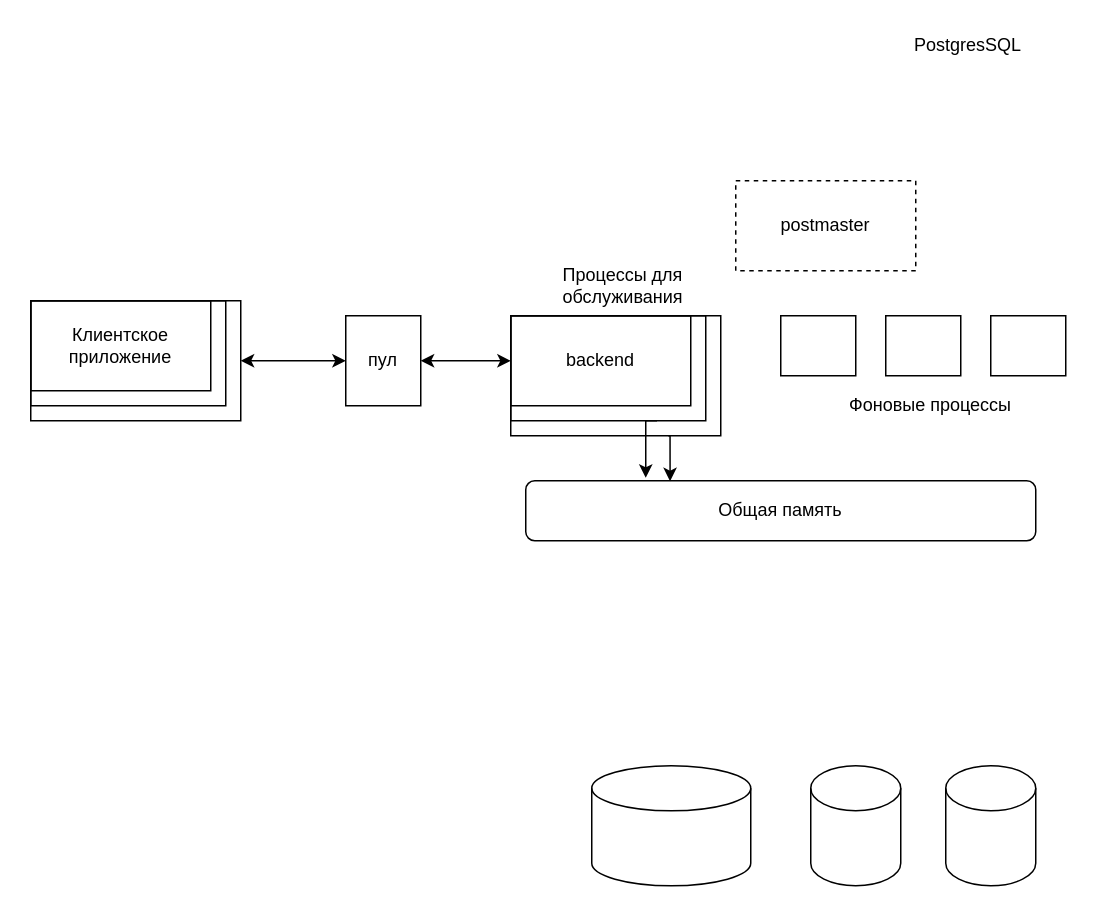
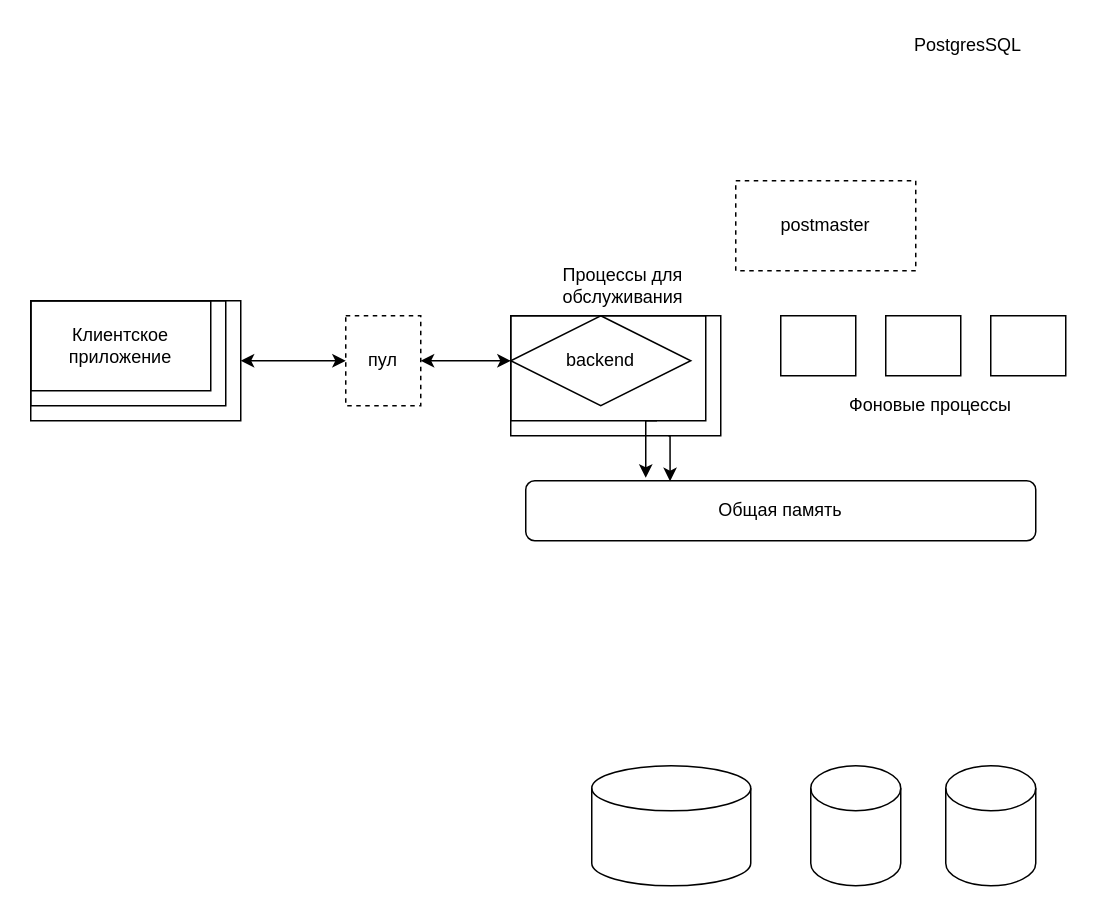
(383, 361) -> (383, 361)
(601, 361) -> (601, 361)
